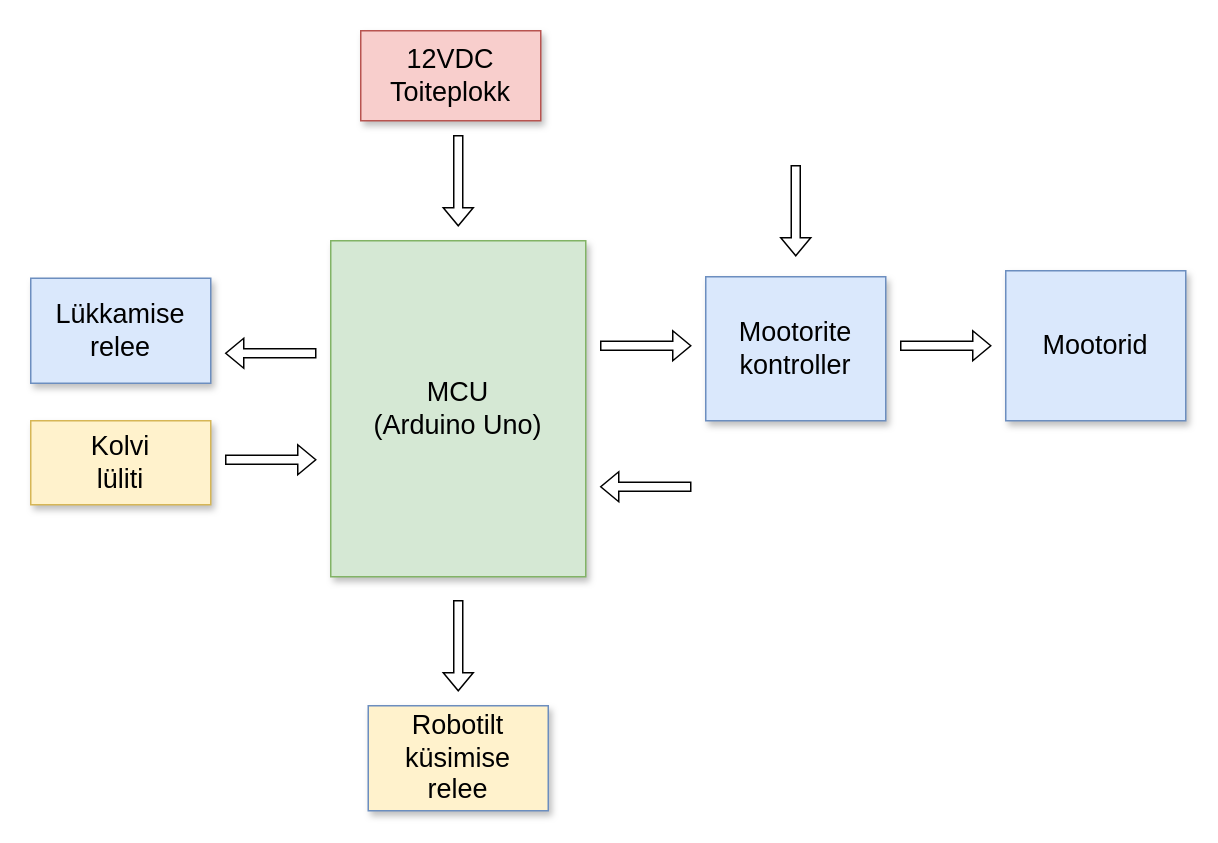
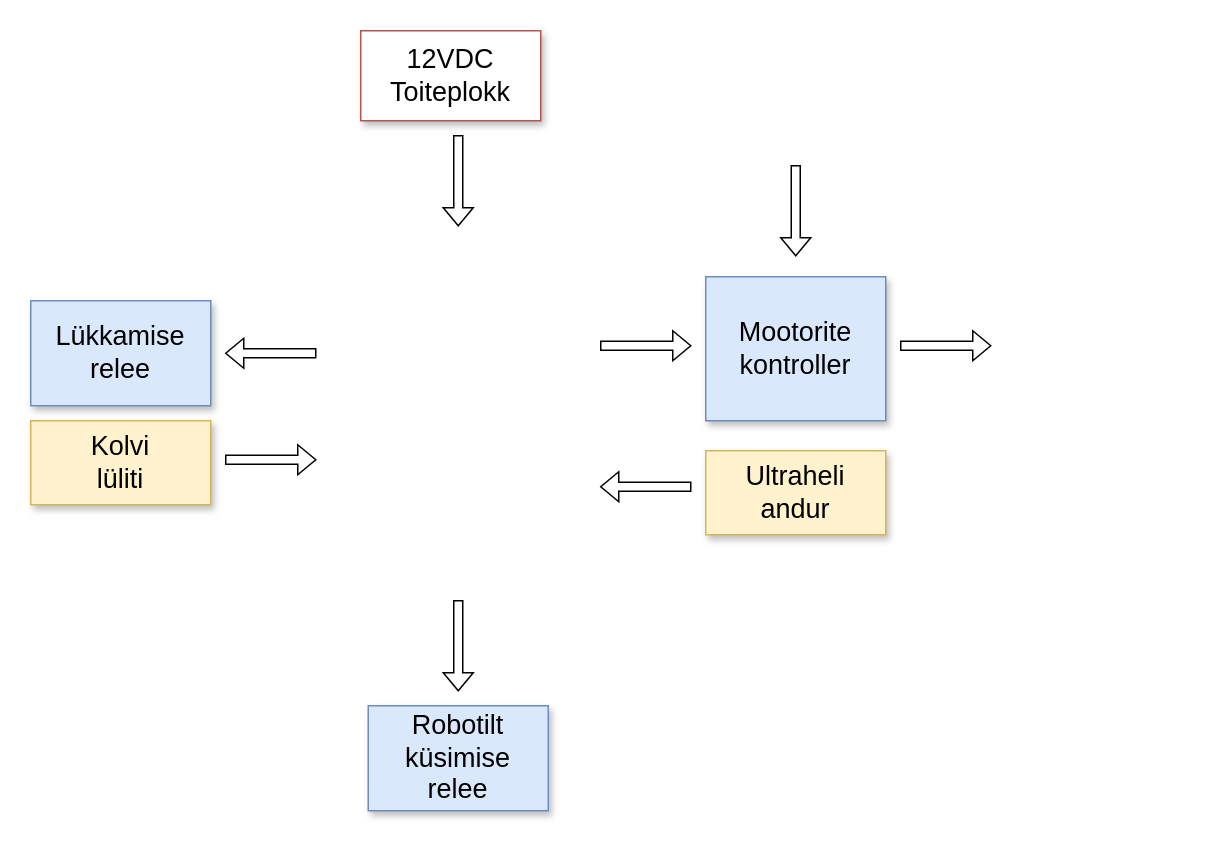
(451, 76) -> (451, 76)
(121, 331) -> (121, 353)
(1096, 346) -> none
(458, 409) -> none
none -> (796, 493)
(458, 758) -> (458, 758)
